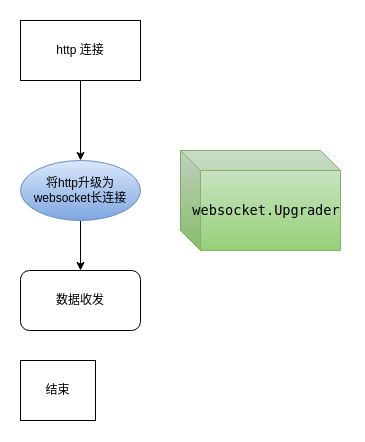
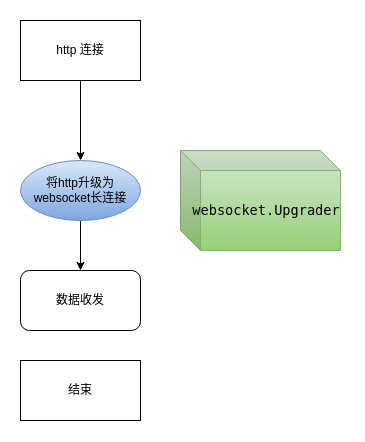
(58, 391) -> (81, 391)
